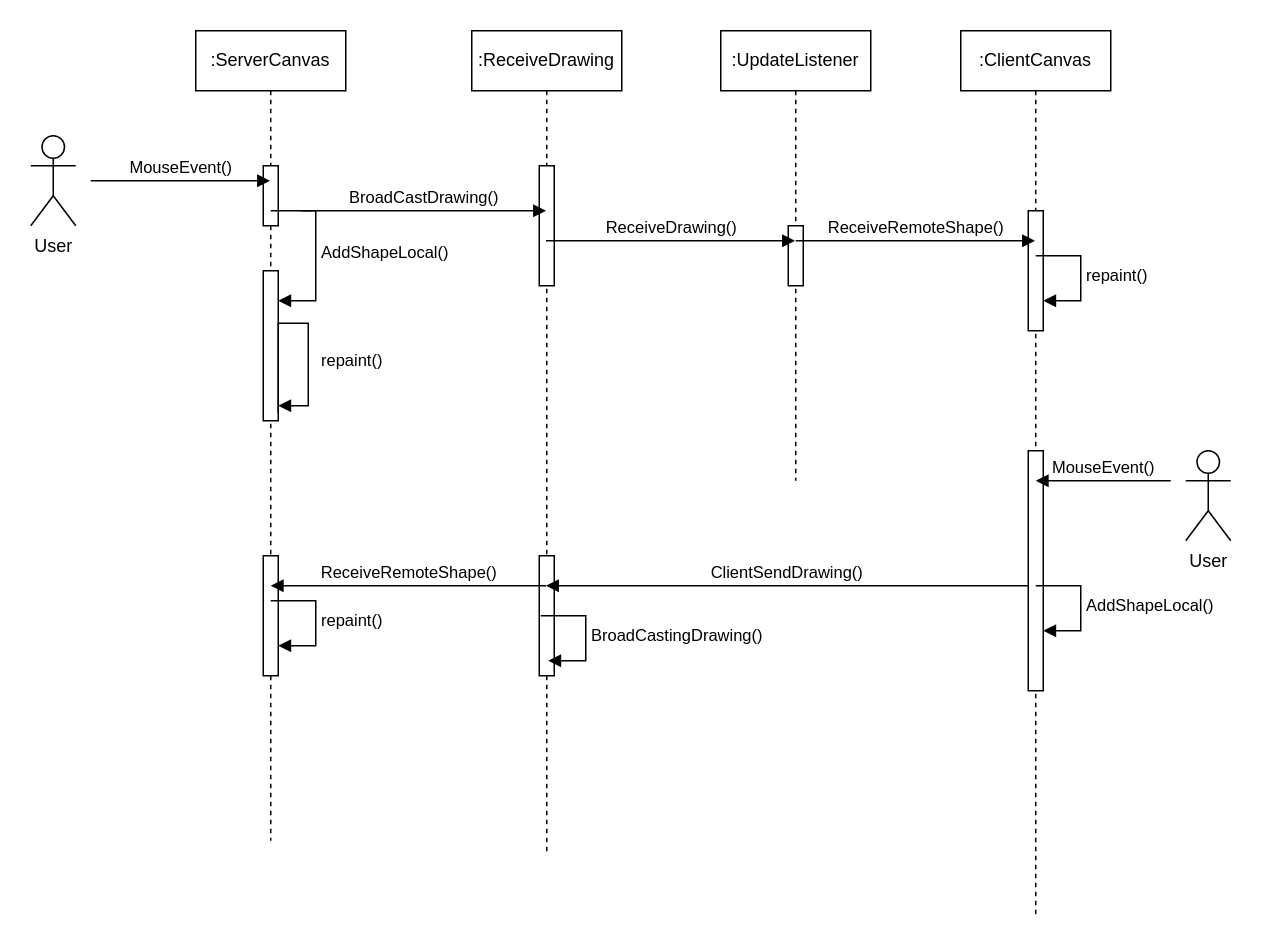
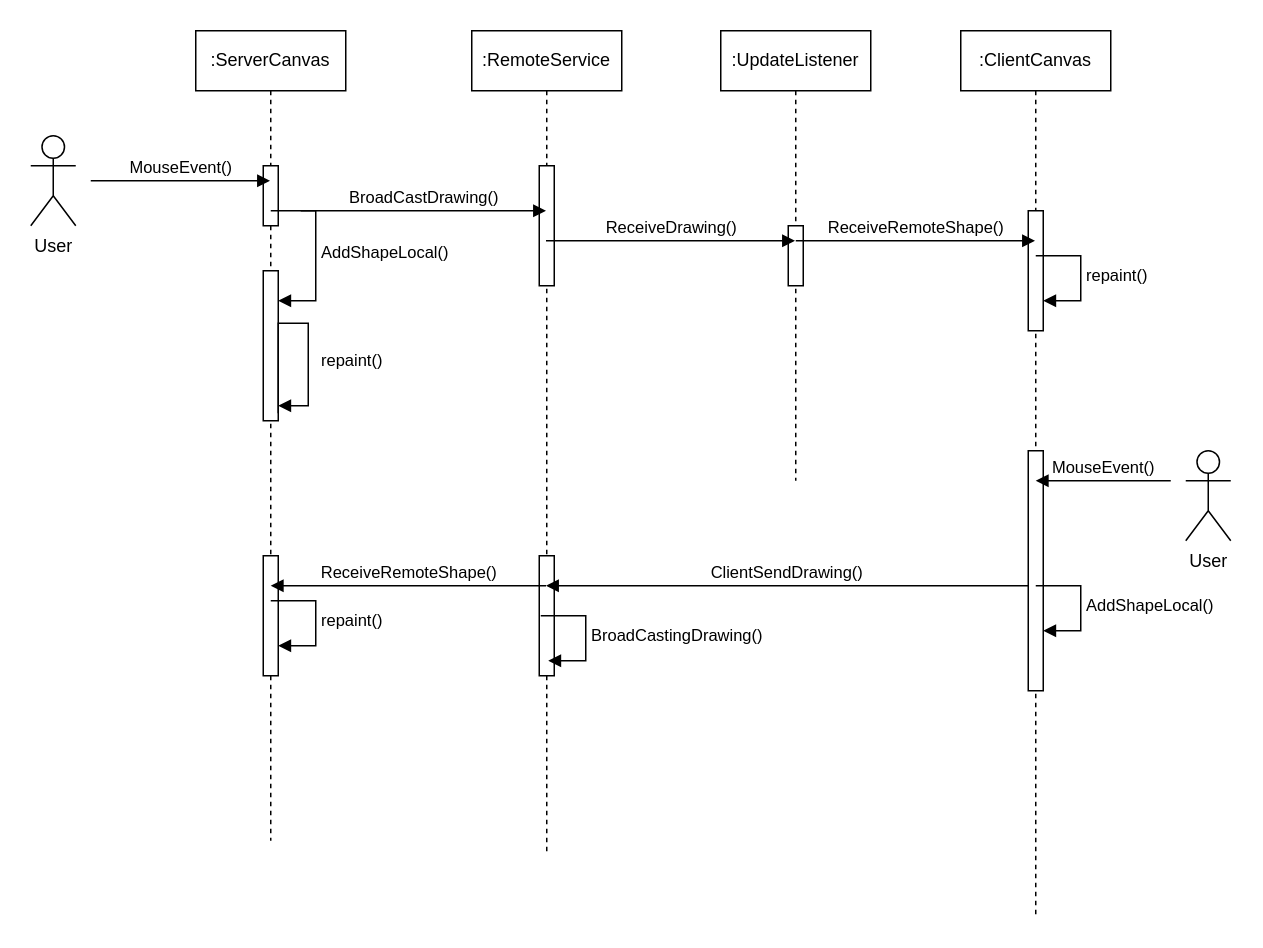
(547, 61) -> (547, 61)
